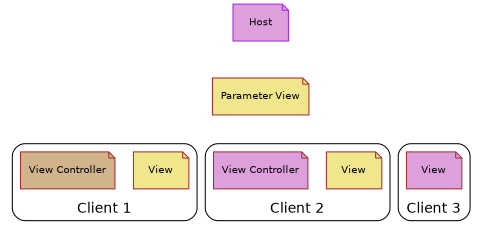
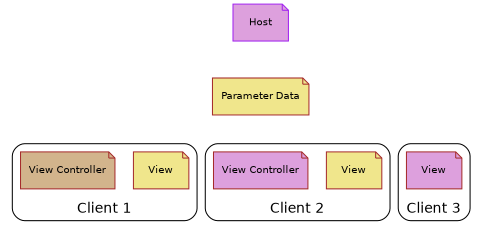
(261, 96) -> (261, 96)
